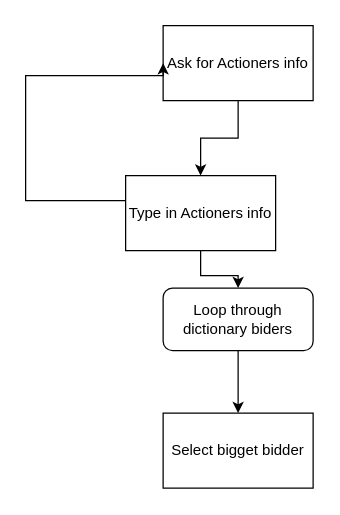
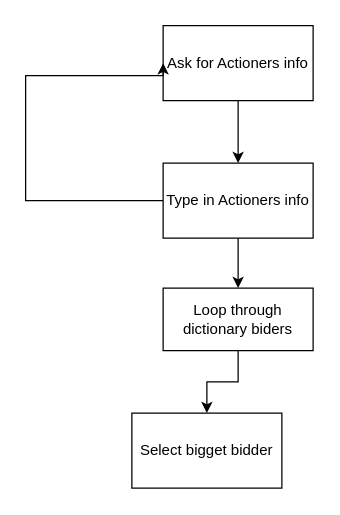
(201, 213) -> (238, 201)
(238, 319) -> (238, 319)
(238, 451) -> (207, 451)
